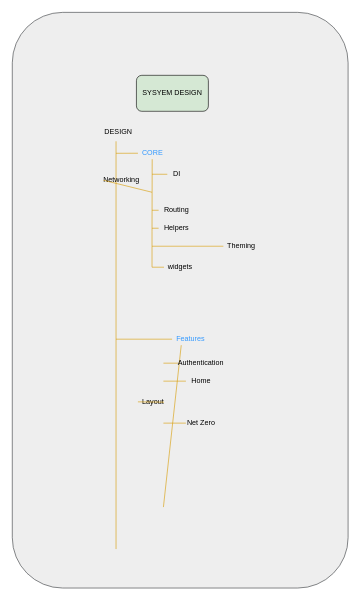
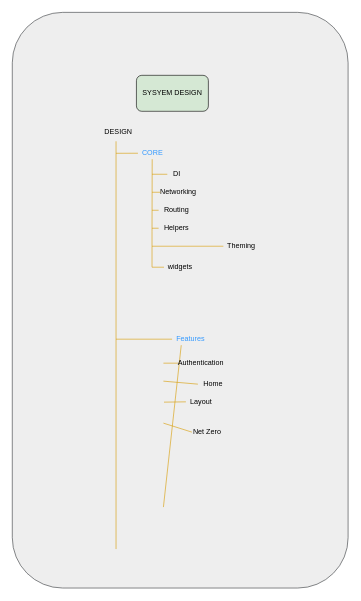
(122, 180) -> (179, 192)
(201, 381) -> (213, 384)
(153, 402) -> (201, 402)
(201, 423) -> (207, 432)
